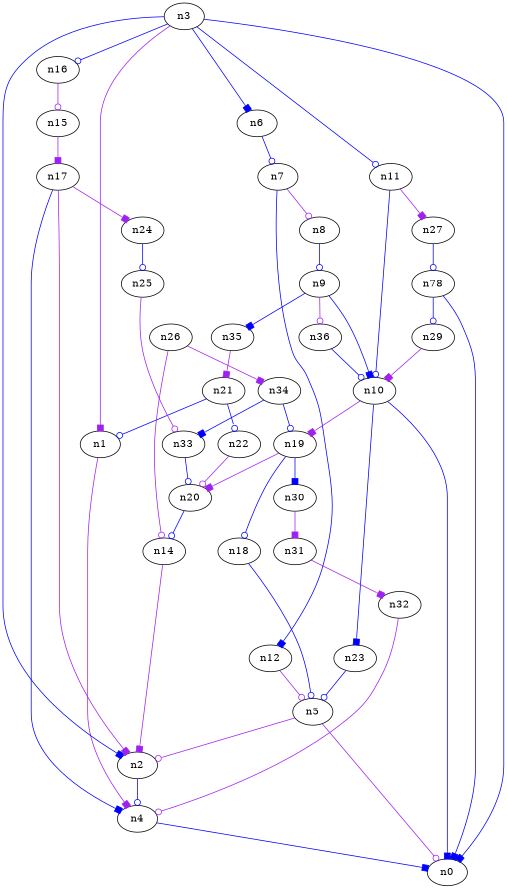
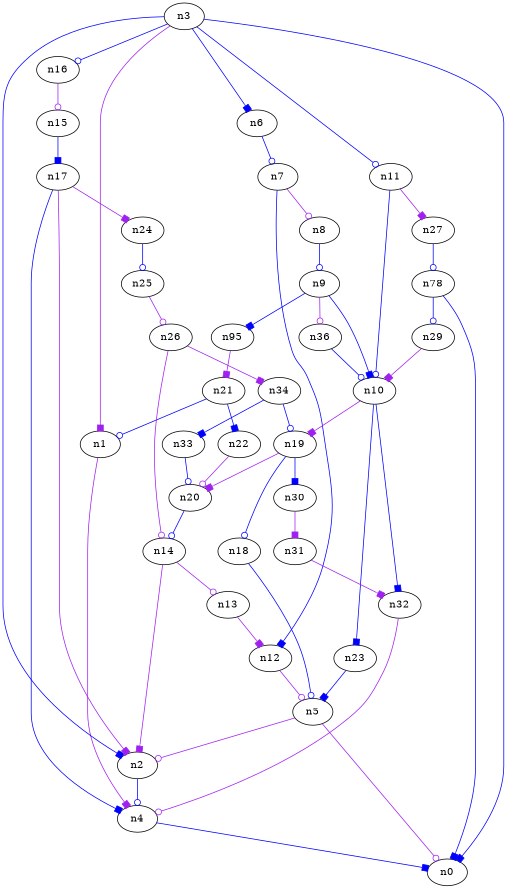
(58, 146) -> (58, 146)
(233, 337) -> (233, 337)
(146, 364) -> (155, 308)
(230, 413) -> (230, 413)
none -> (228, 605)
(447, 616) -> (387, 494)
(336, 683) -> (336, 683)
